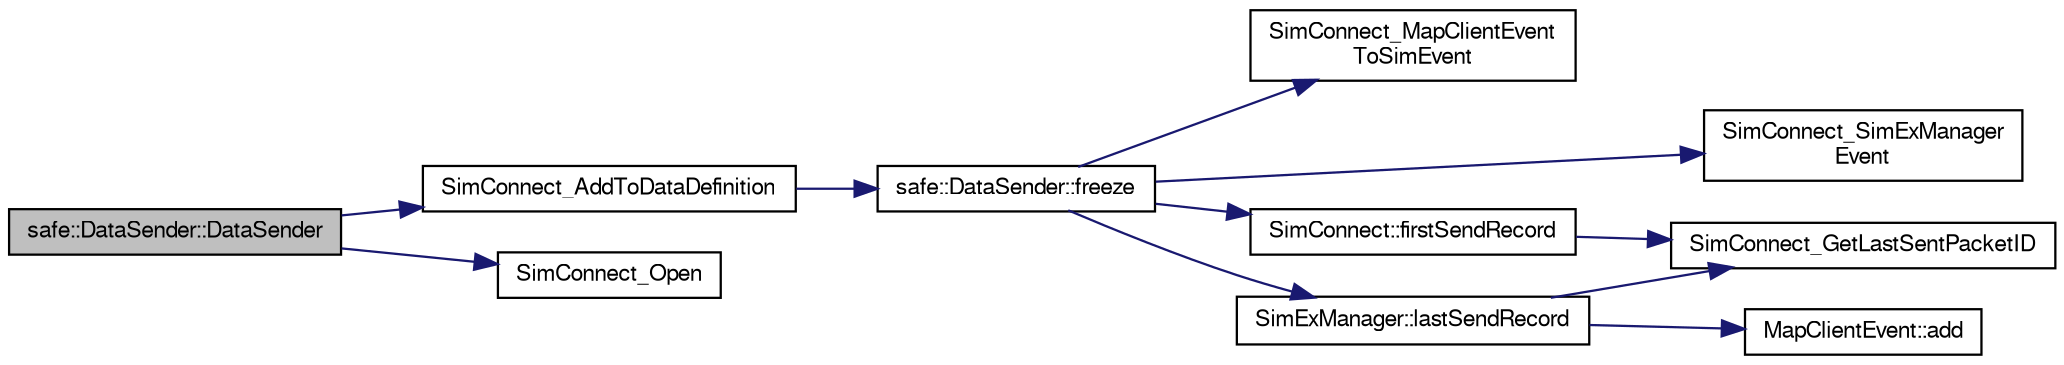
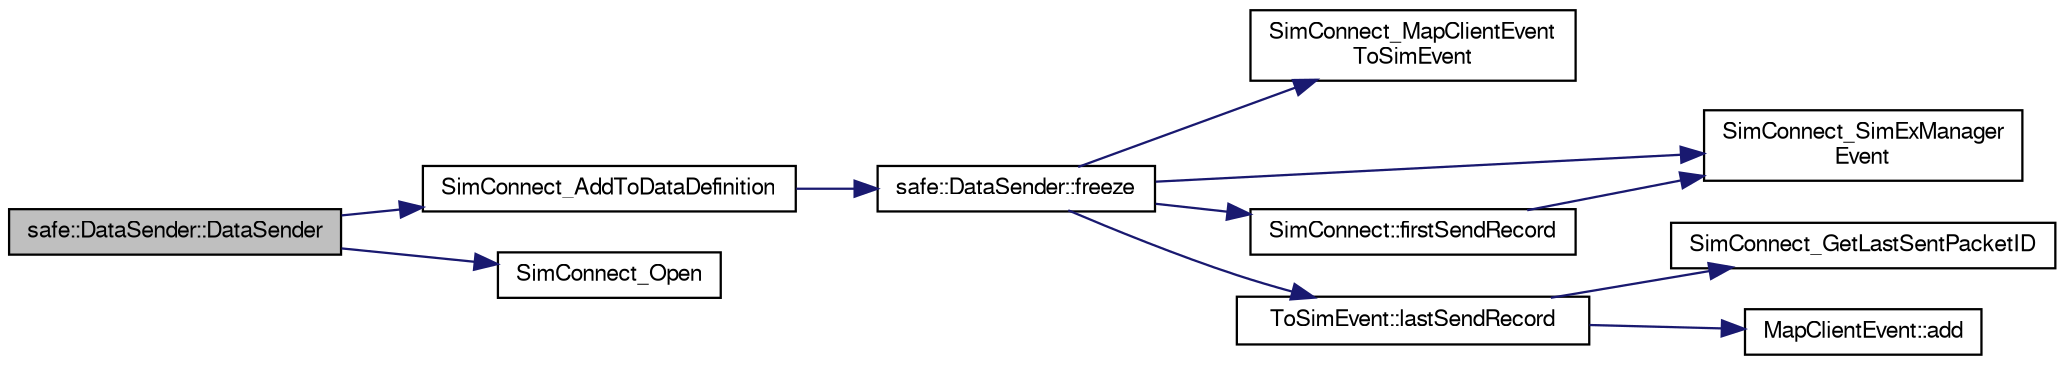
(1612, 238) -> (1604, 195)
(1413, 321) -> (1413, 321)
